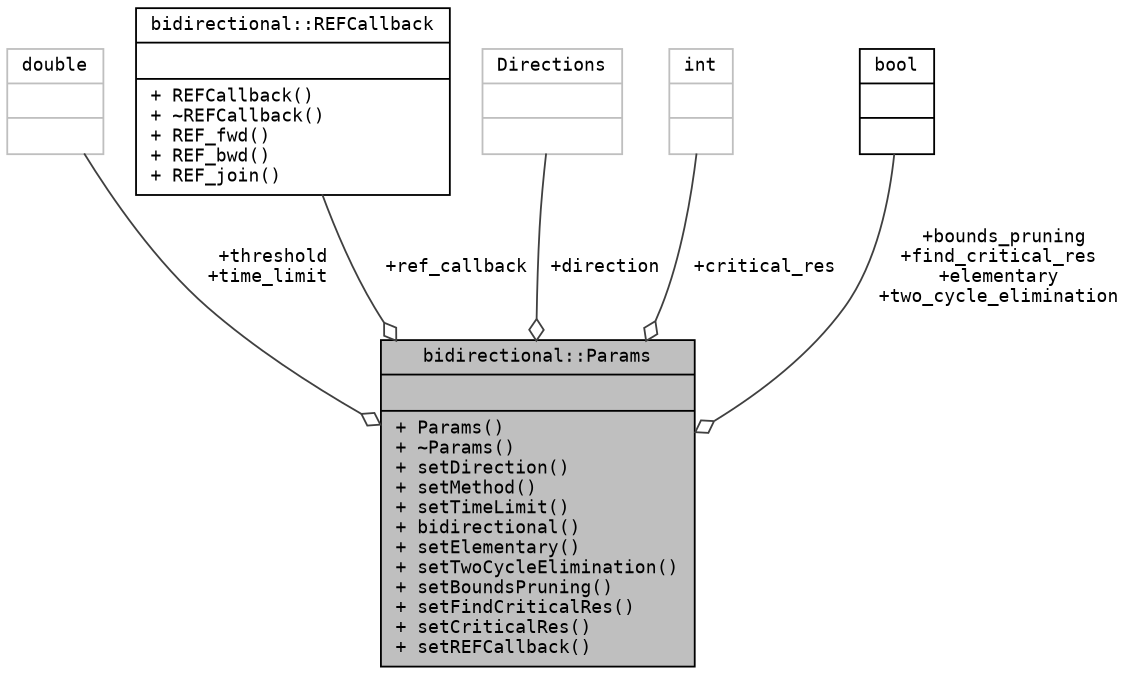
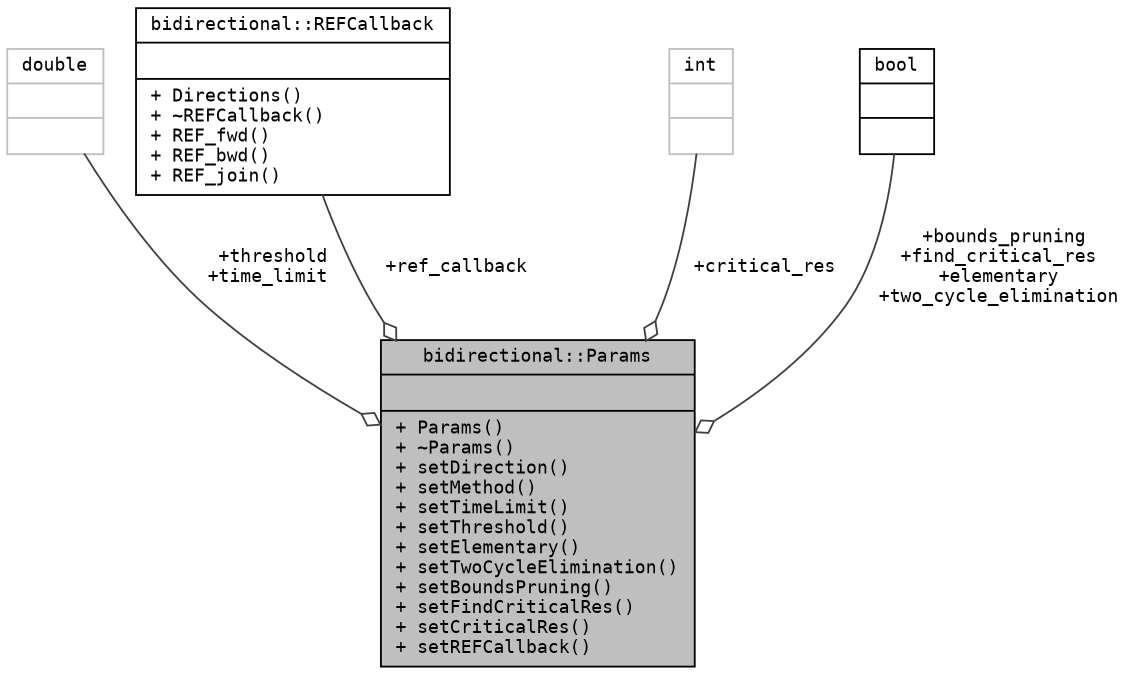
(233, 96) -> (228, 96)
(552, 102) -> none
(489, 528) -> (483, 528)
